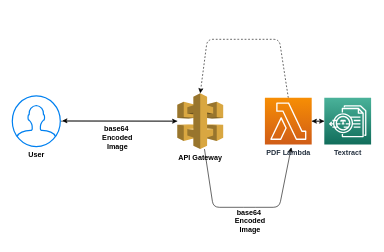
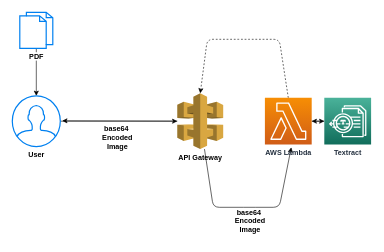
none -> (36, 30)
none -> (36, 53)
(289, 153) -> (289, 153)
